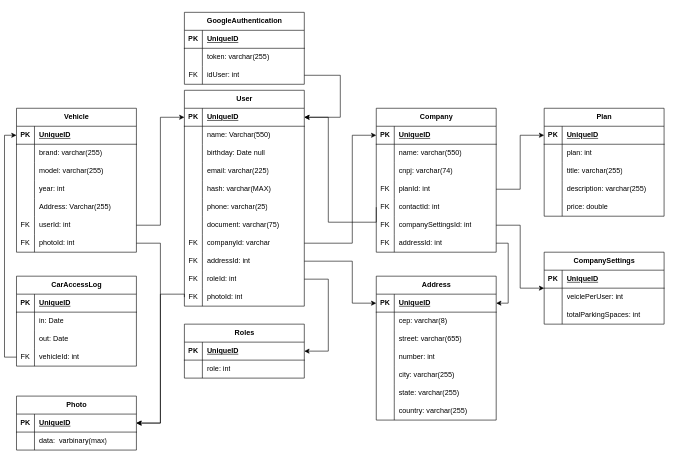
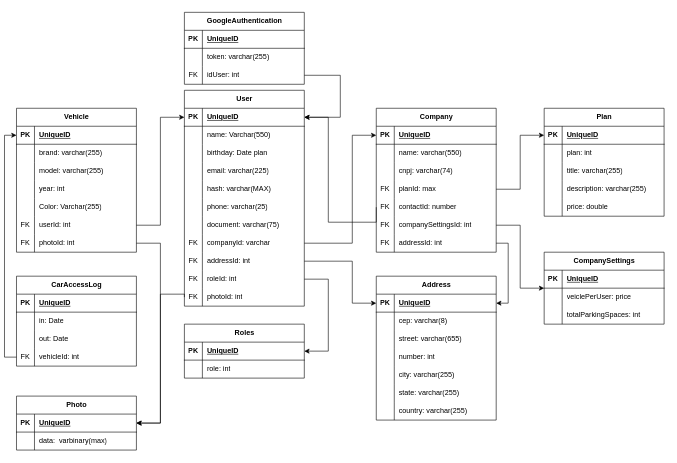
(240, 153) -> (241, 153)
(418, 189) -> (419, 189)
(80, 207) -> (75, 207)
(425, 207) -> (432, 207)
(599, 297) -> (603, 297)
